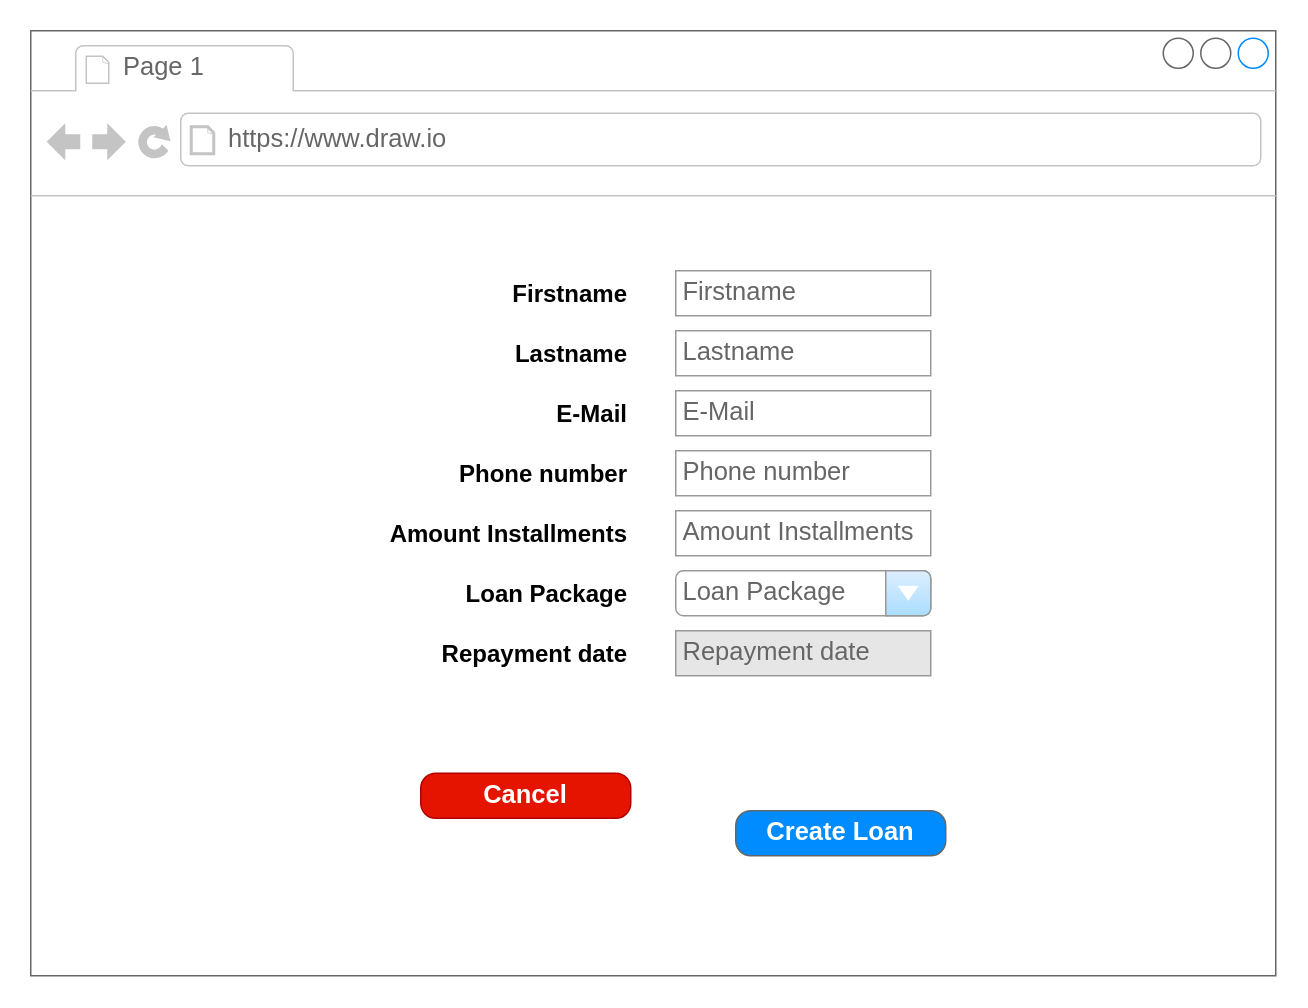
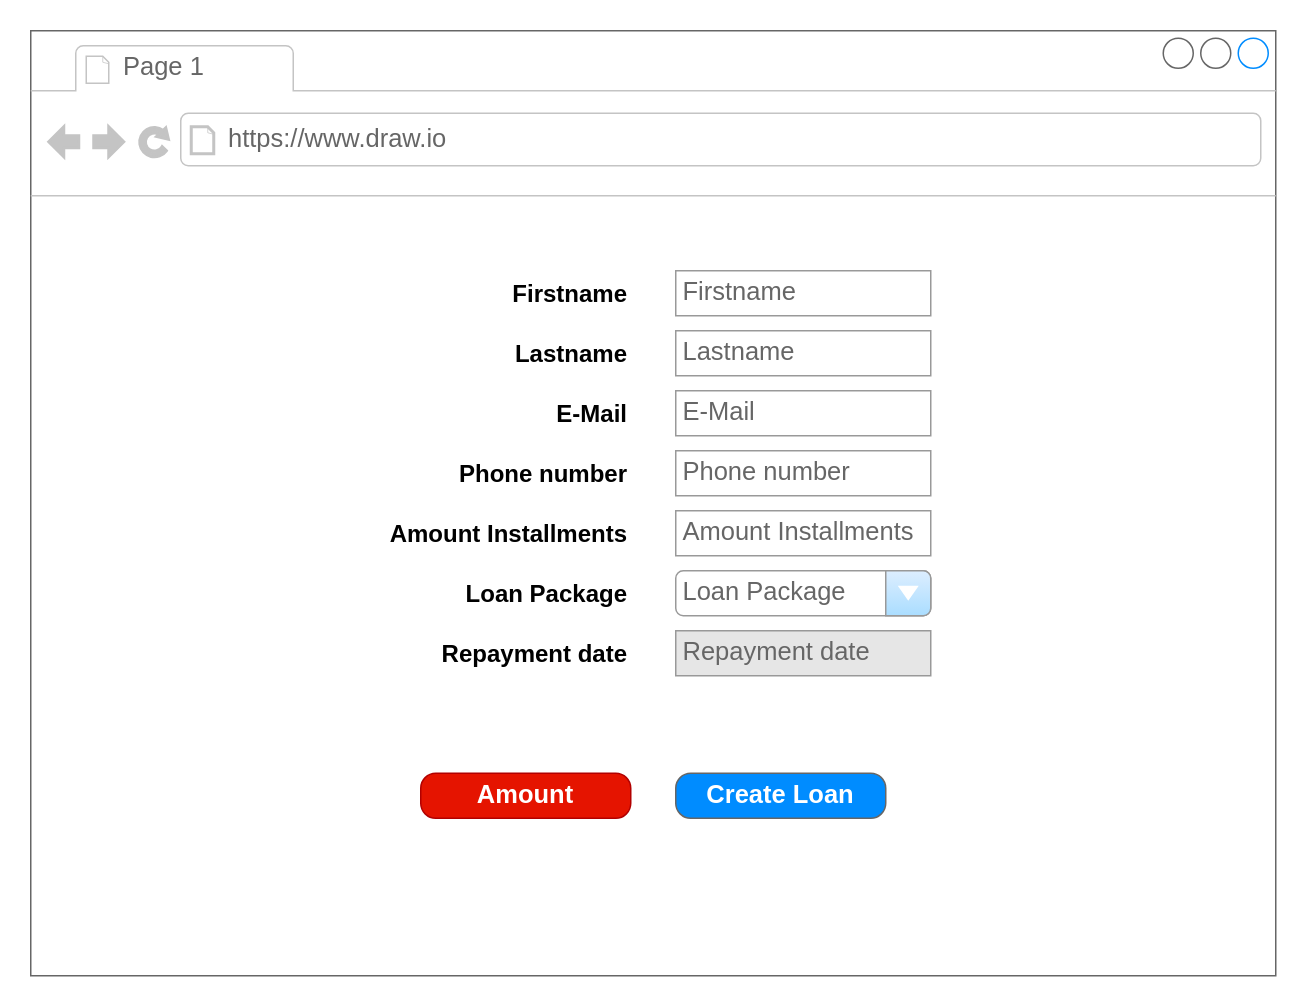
(526, 796) -> (526, 796)
(841, 833) -> (781, 796)
